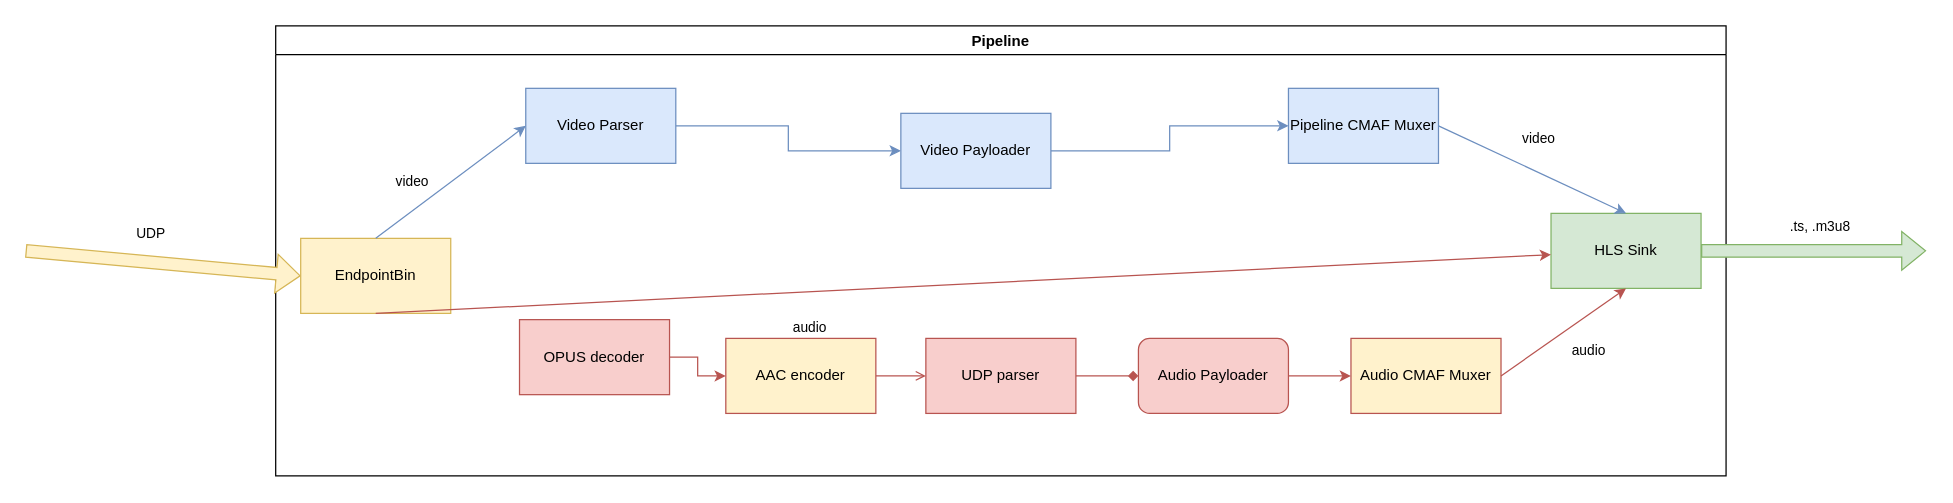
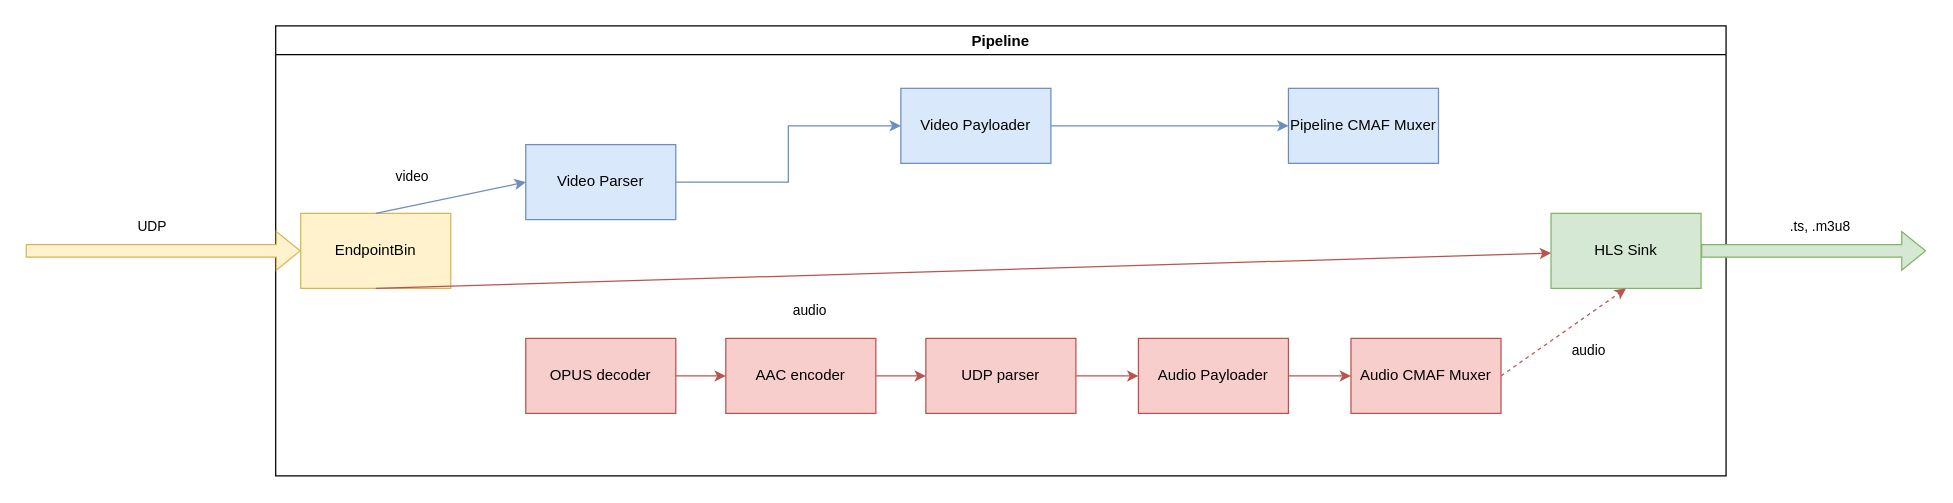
(601, 126) -> (601, 182)
(976, 151) -> (976, 126)
(1528, 168) -> none
(376, 276) -> (376, 251)
(1561, 334) -> (1561, 334)
(594, 357) -> (601, 376)
(801, 376) -> (801, 376)
(917, 376) -> (916, 376)
(1127, 376) -> (1128, 376)
(1213, 376) -> (1213, 376)
(1426, 376) -> (1426, 376)
